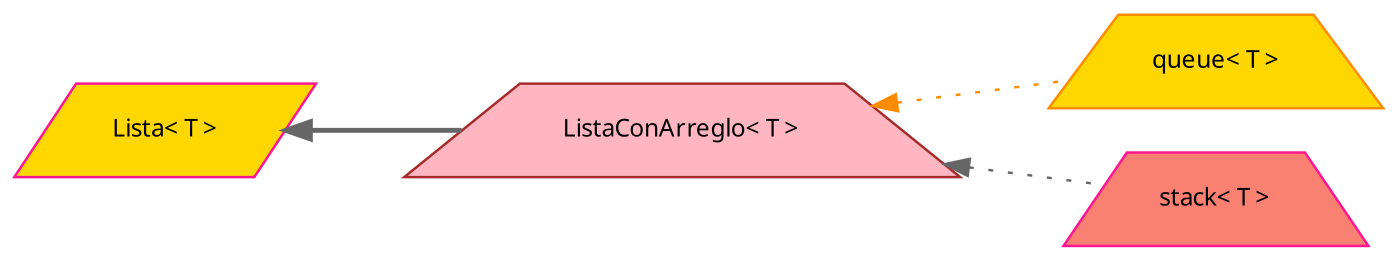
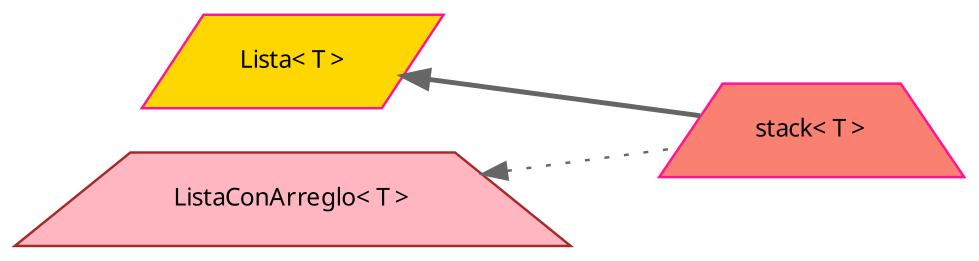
(1216, 61) -> none
(386, 130) -> (565, 98)
